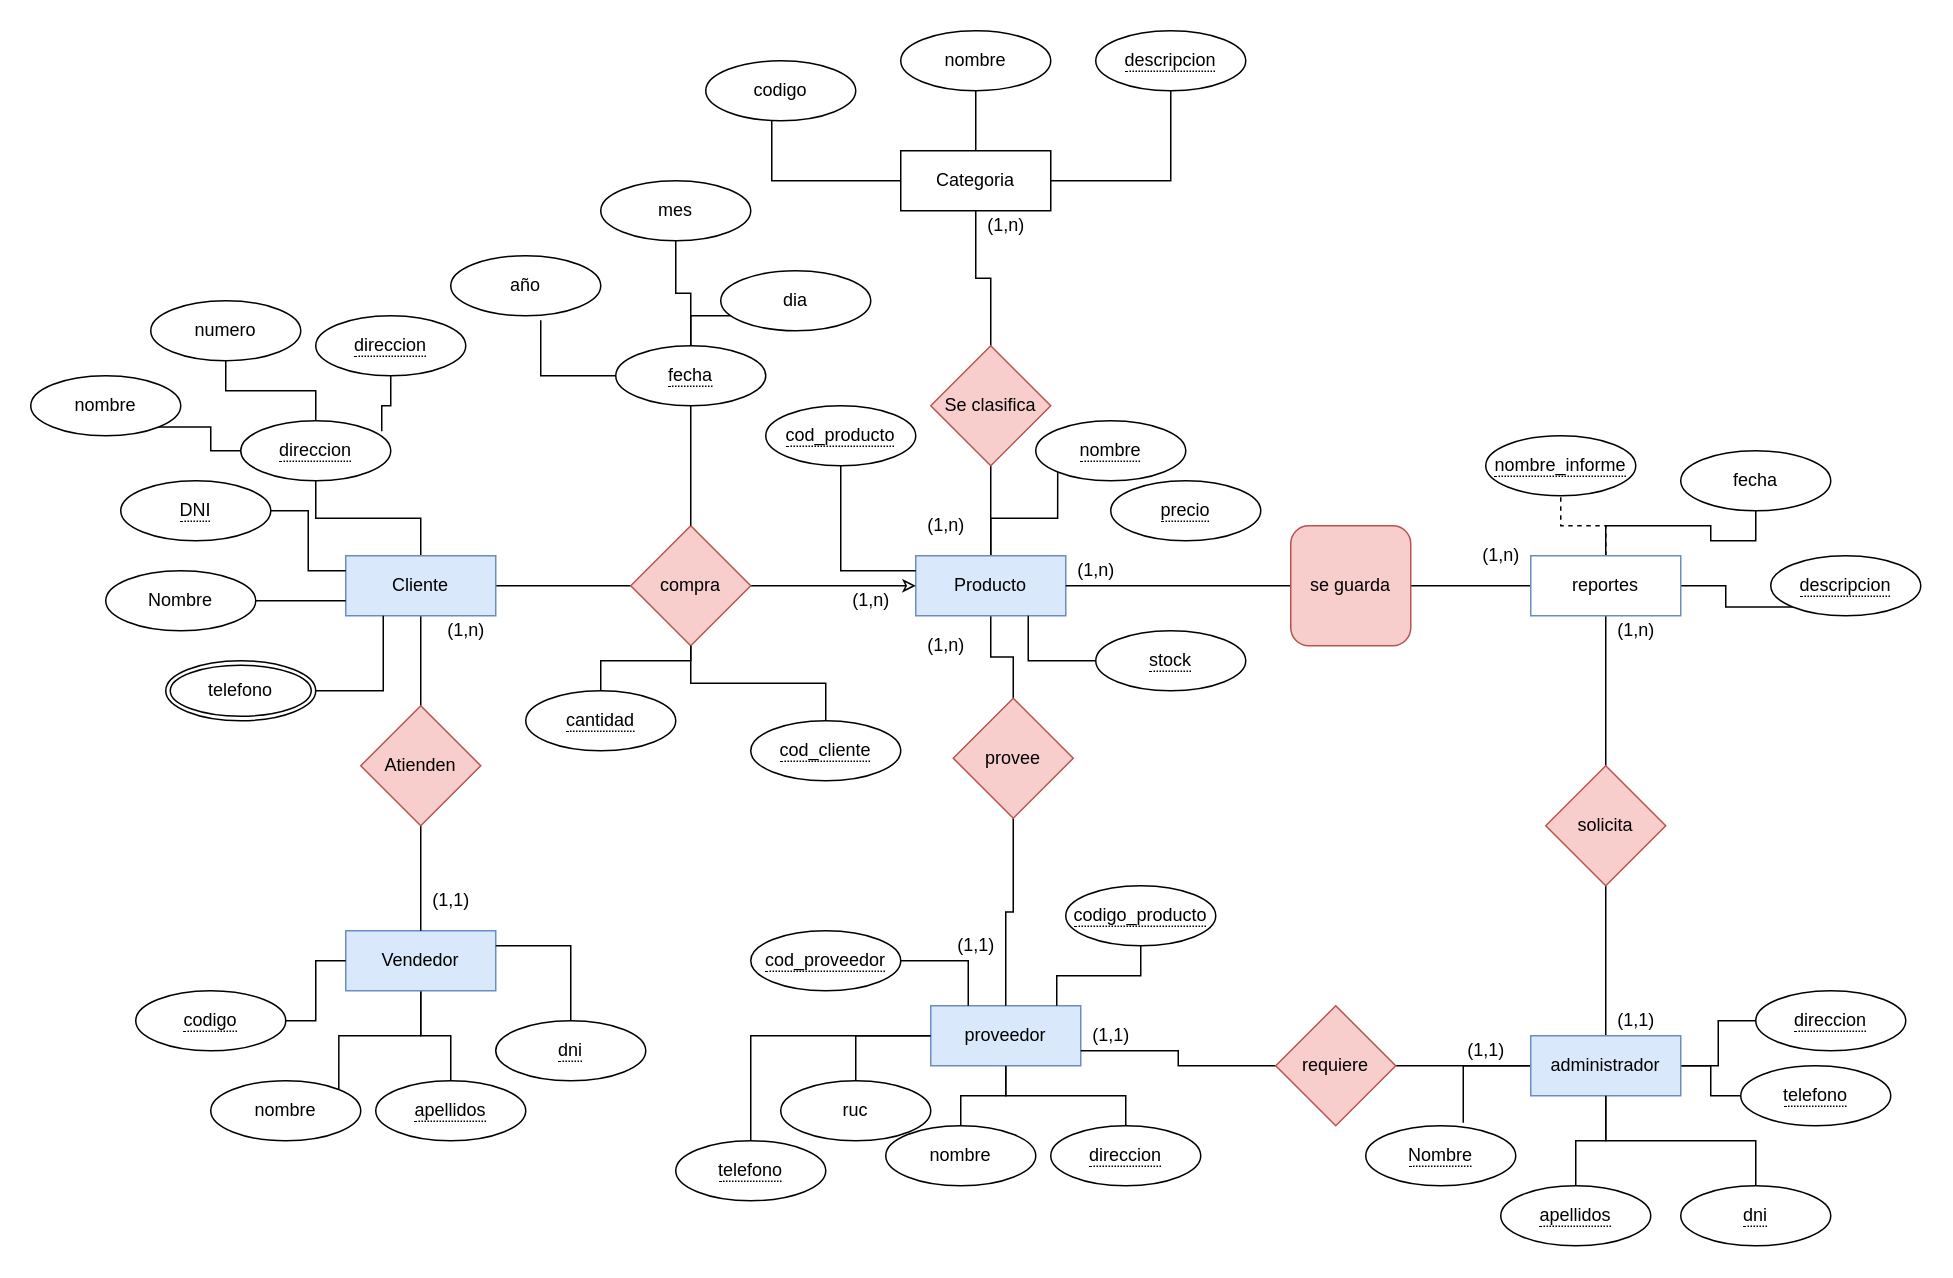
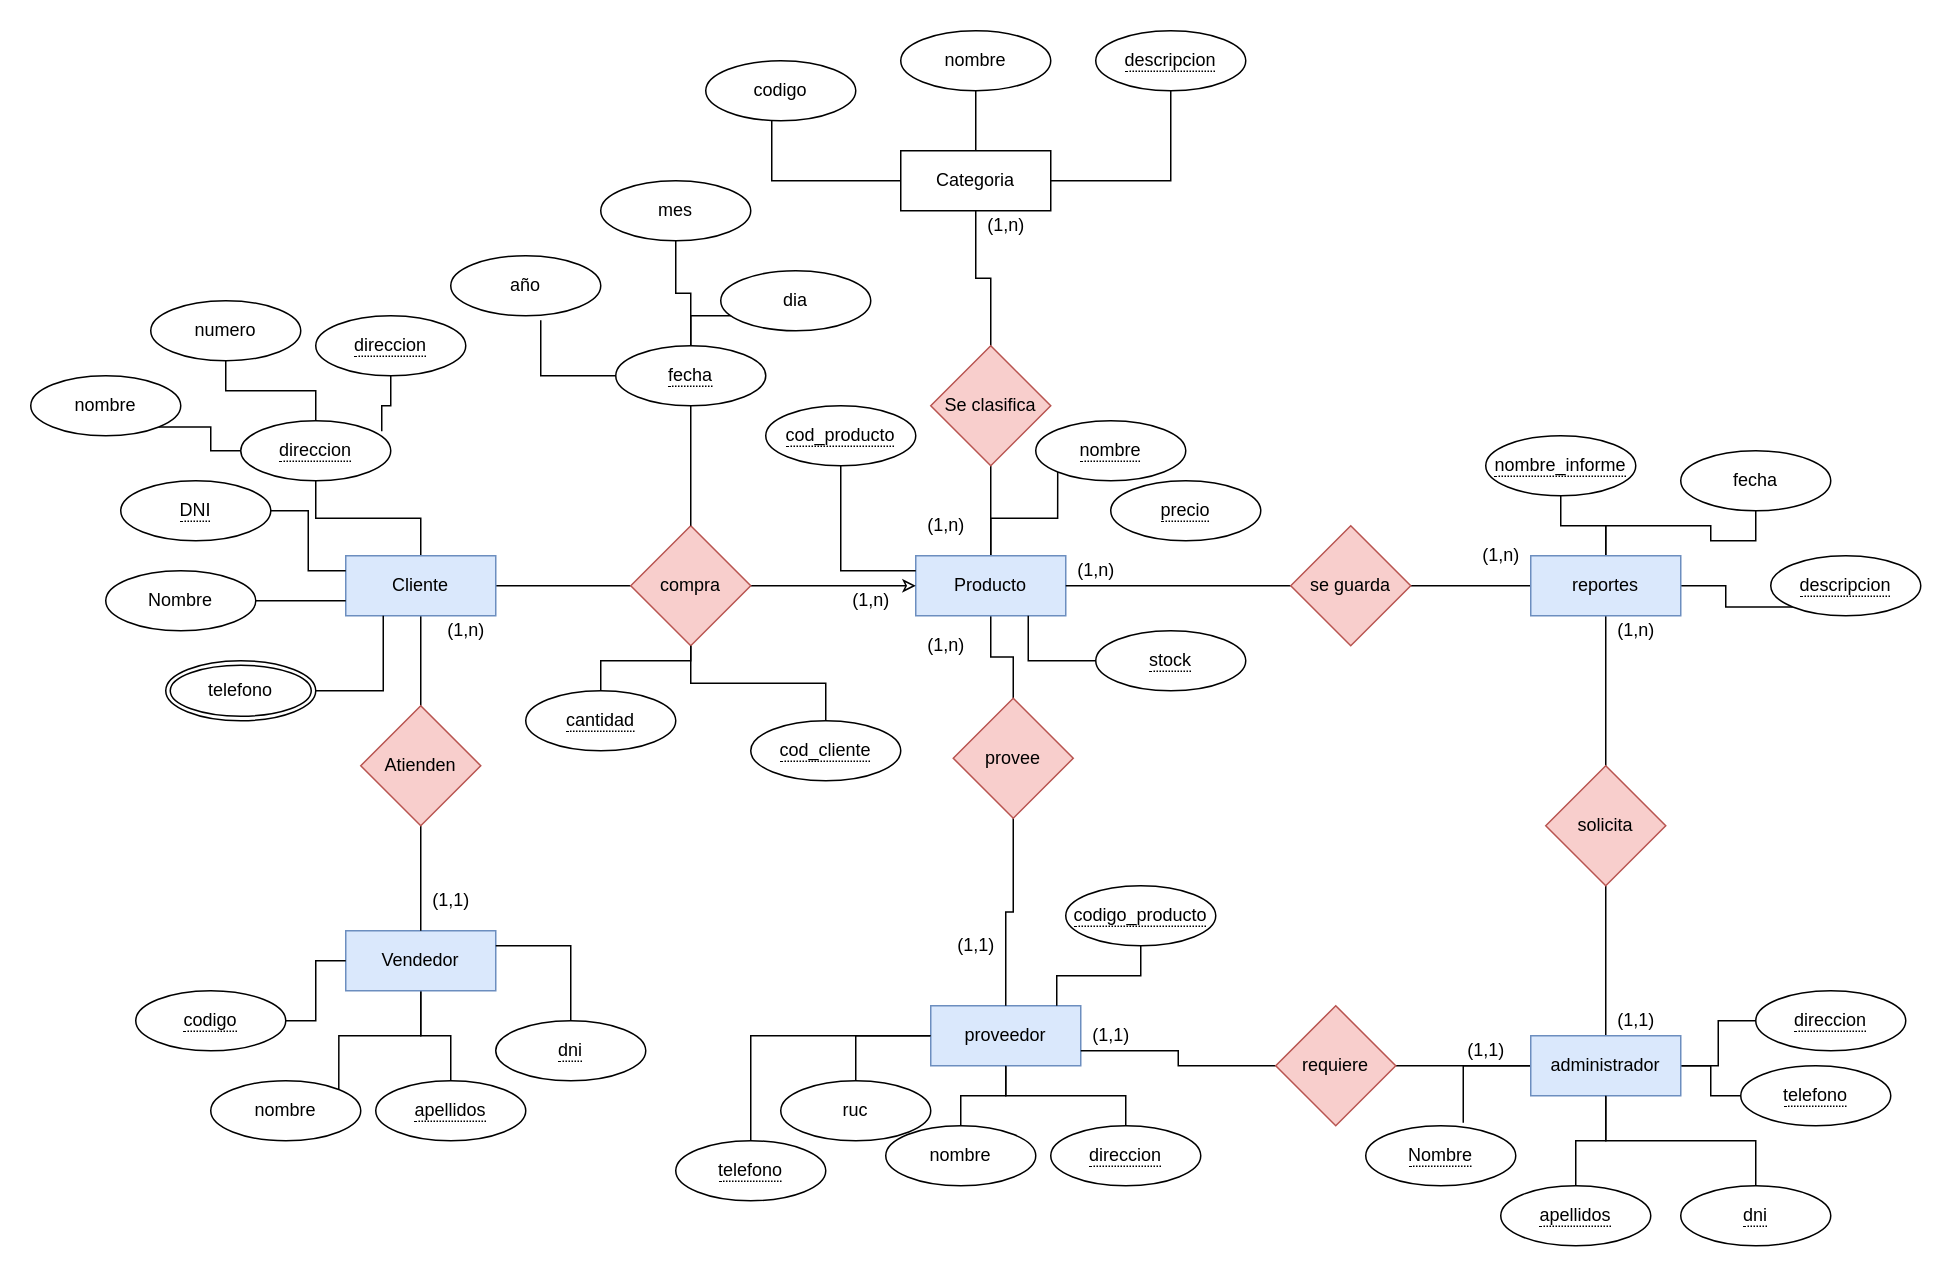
(1567, 526) -> (1567, 526)
(1351, 586) -> (1351, 586)
(1606, 586) -> (1606, 586)
(826, 961) -> none
(957, 961) -> none
